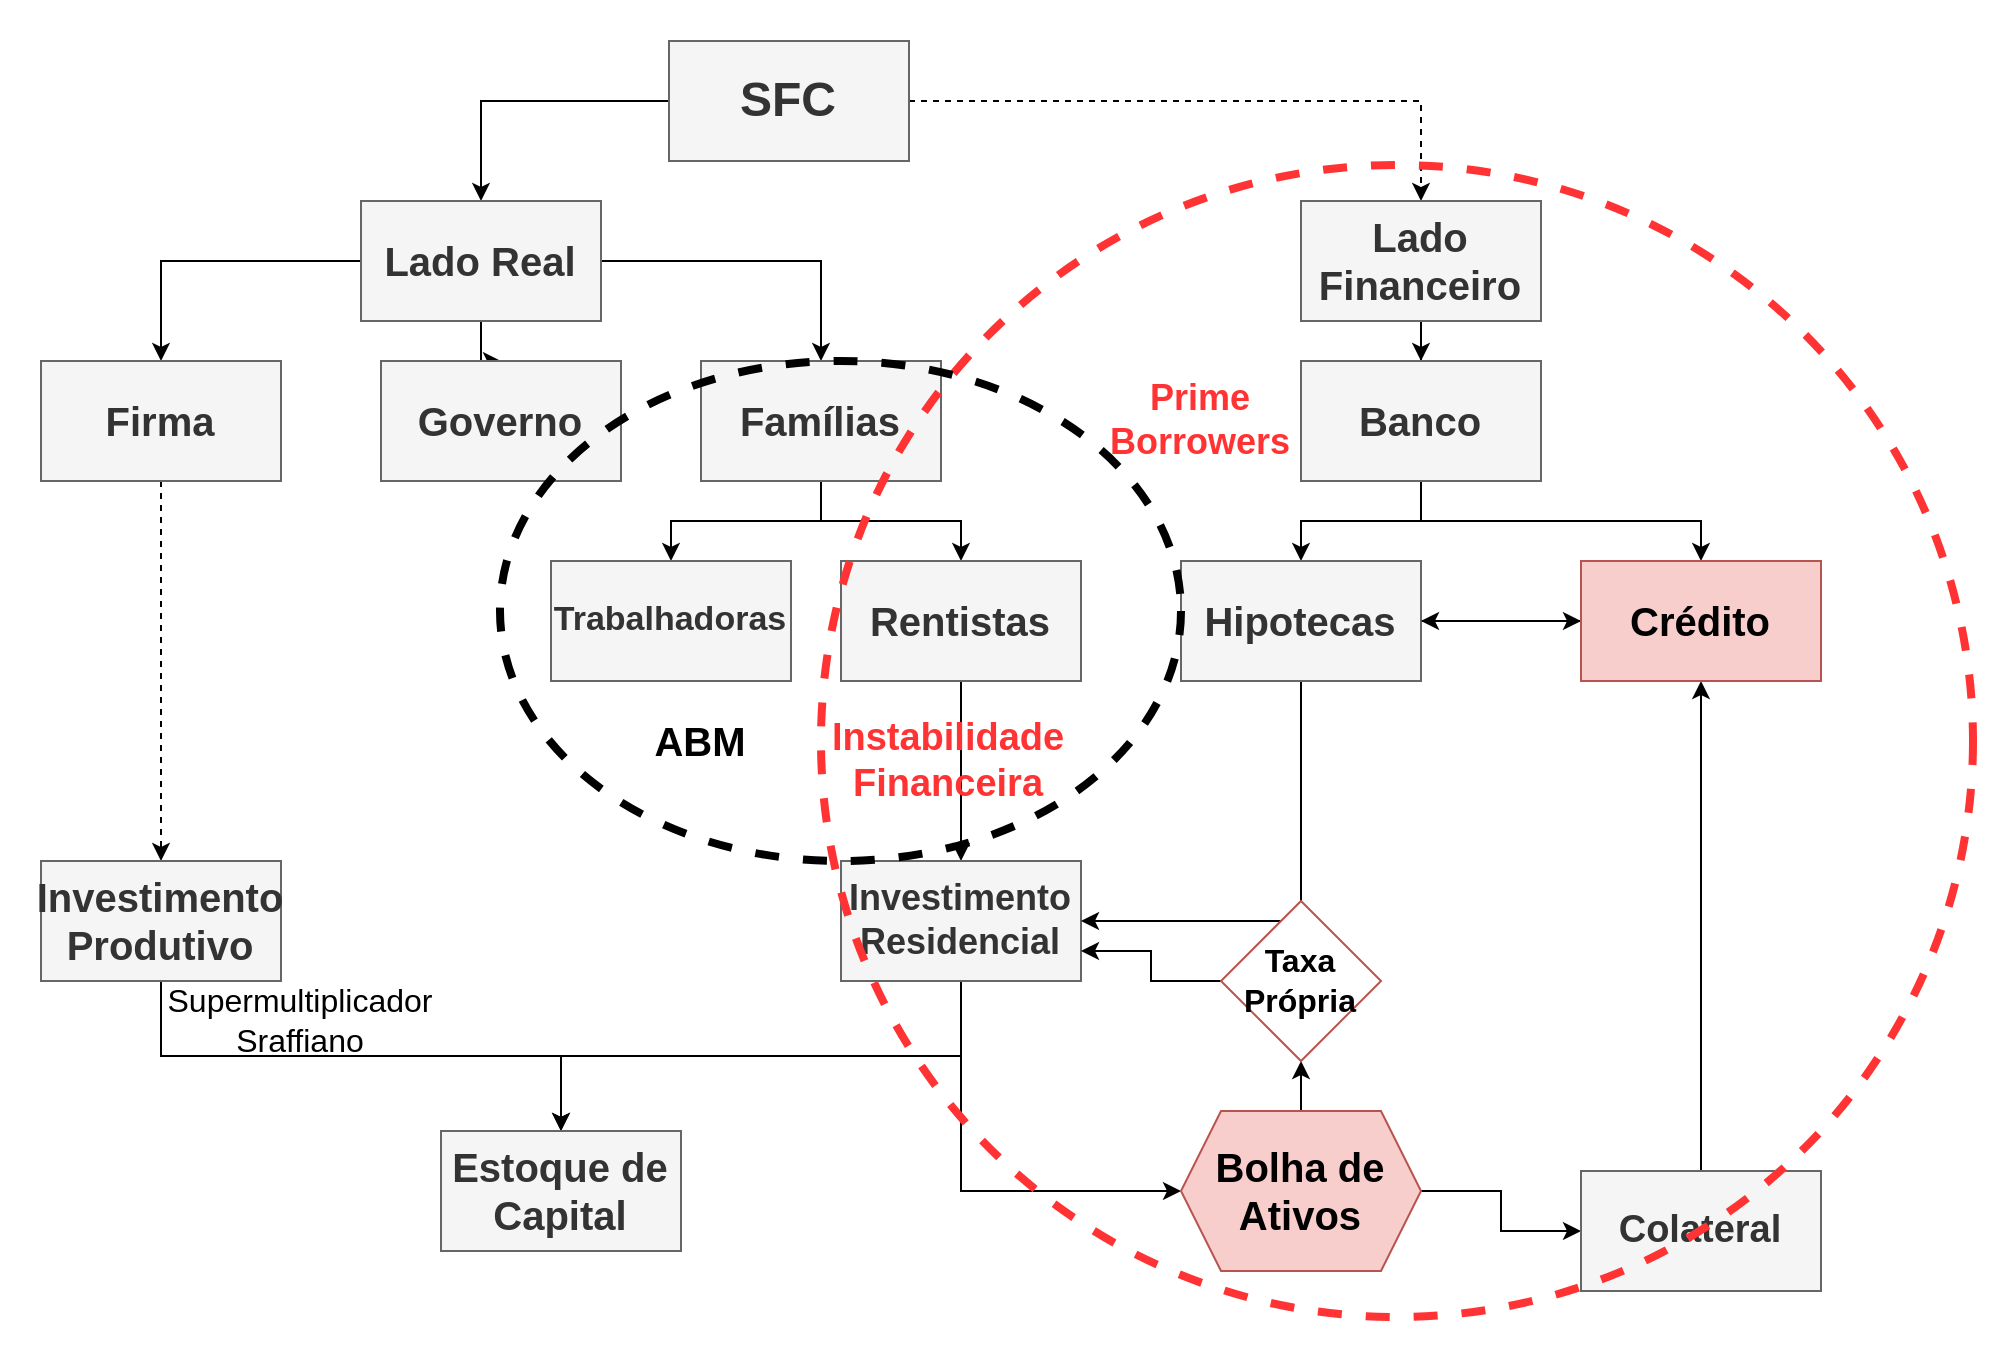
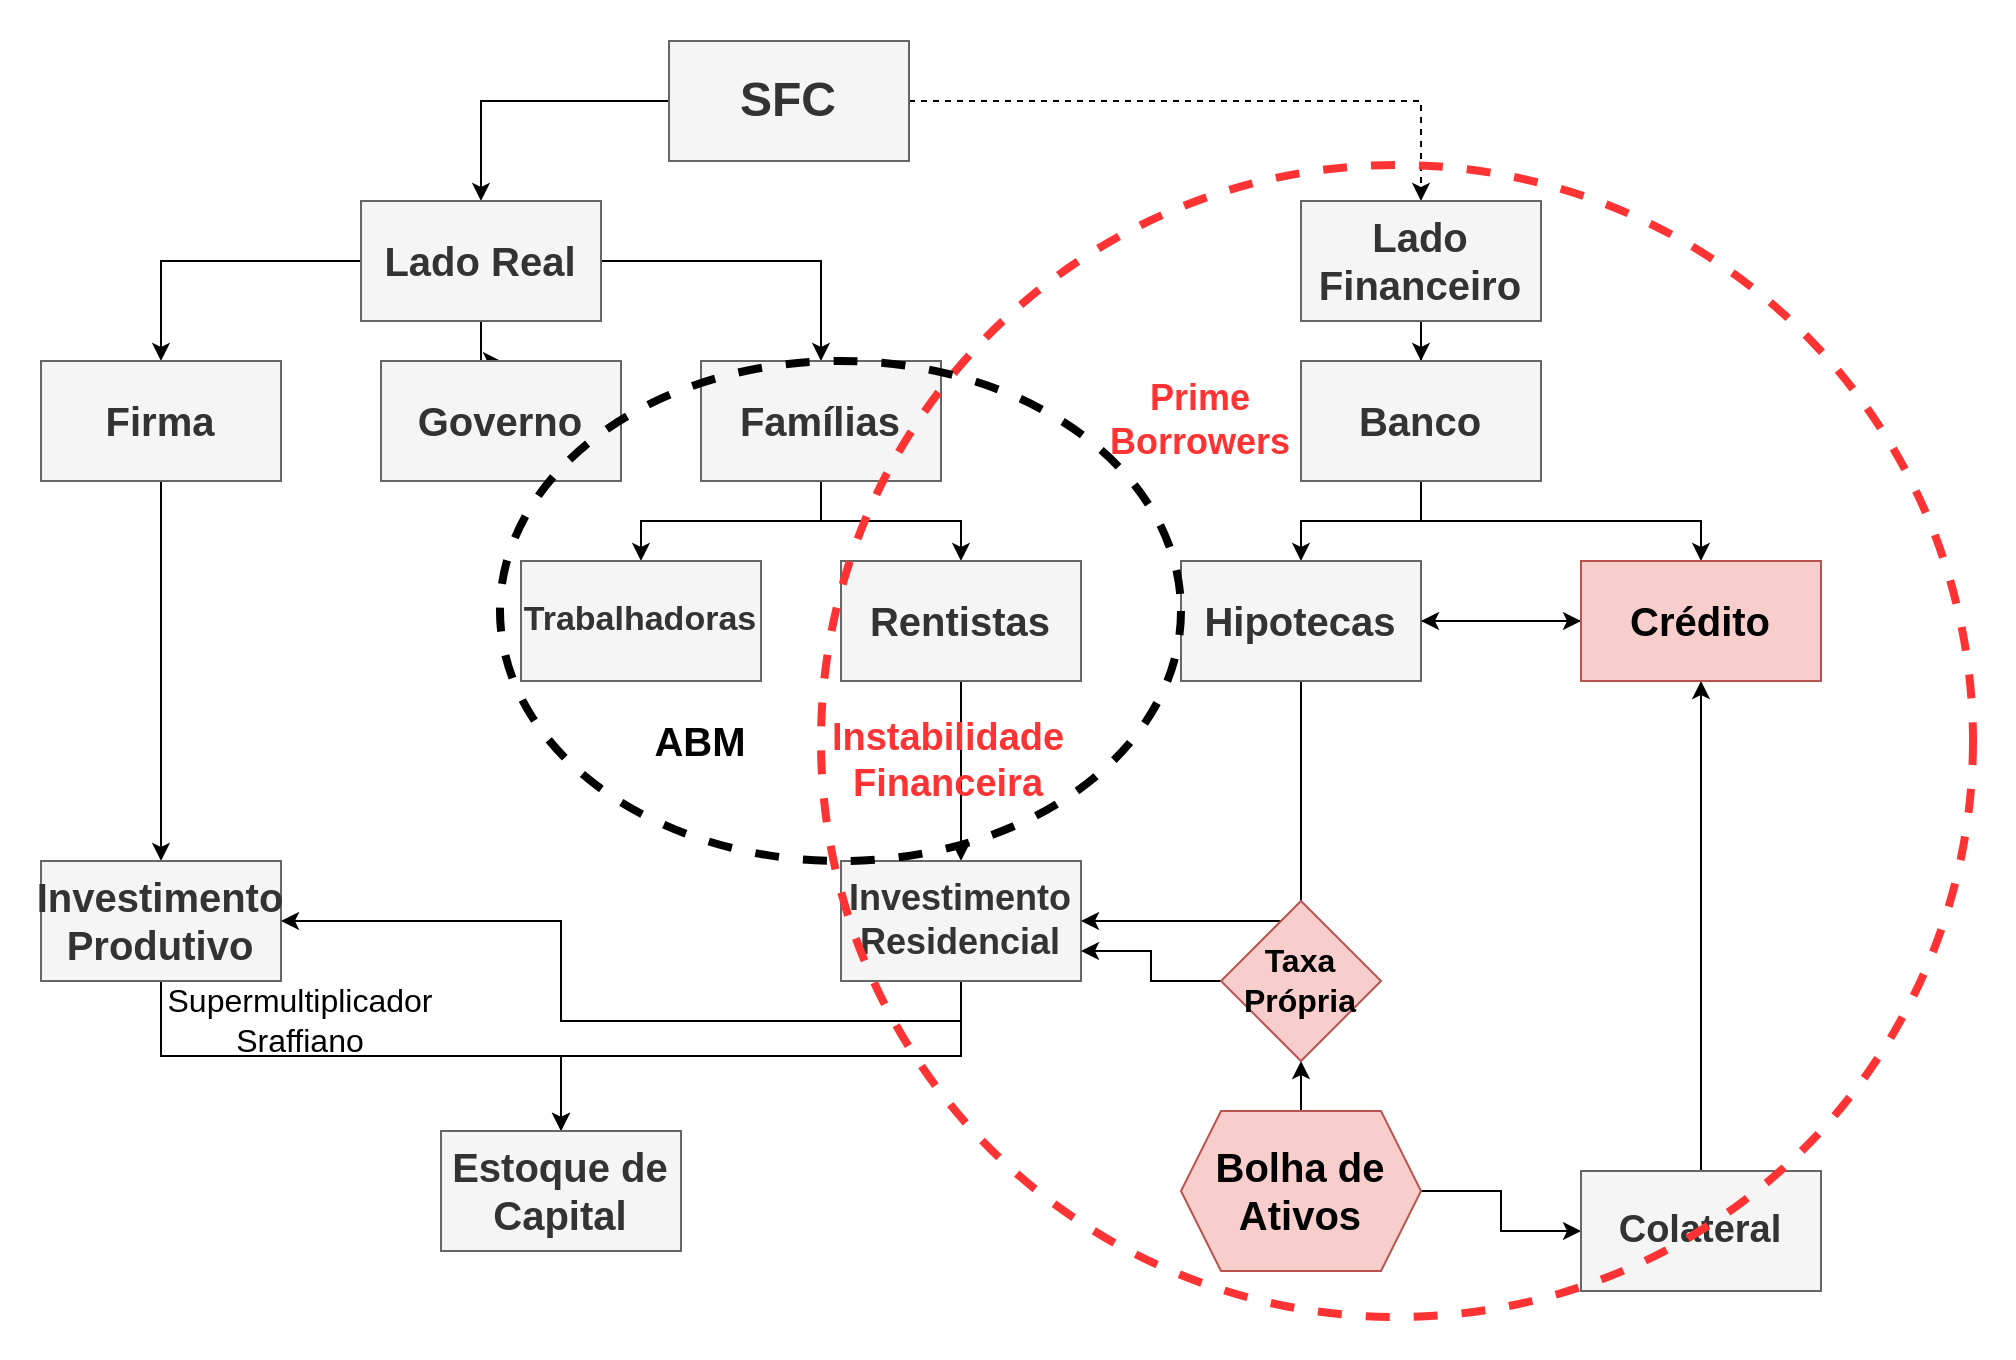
(671, 621) -> (641, 621)
(161, 662) -> (161, 662)
(1301, 981) -> (1301, 981)
(1029, 1191) -> (576, 1021)
